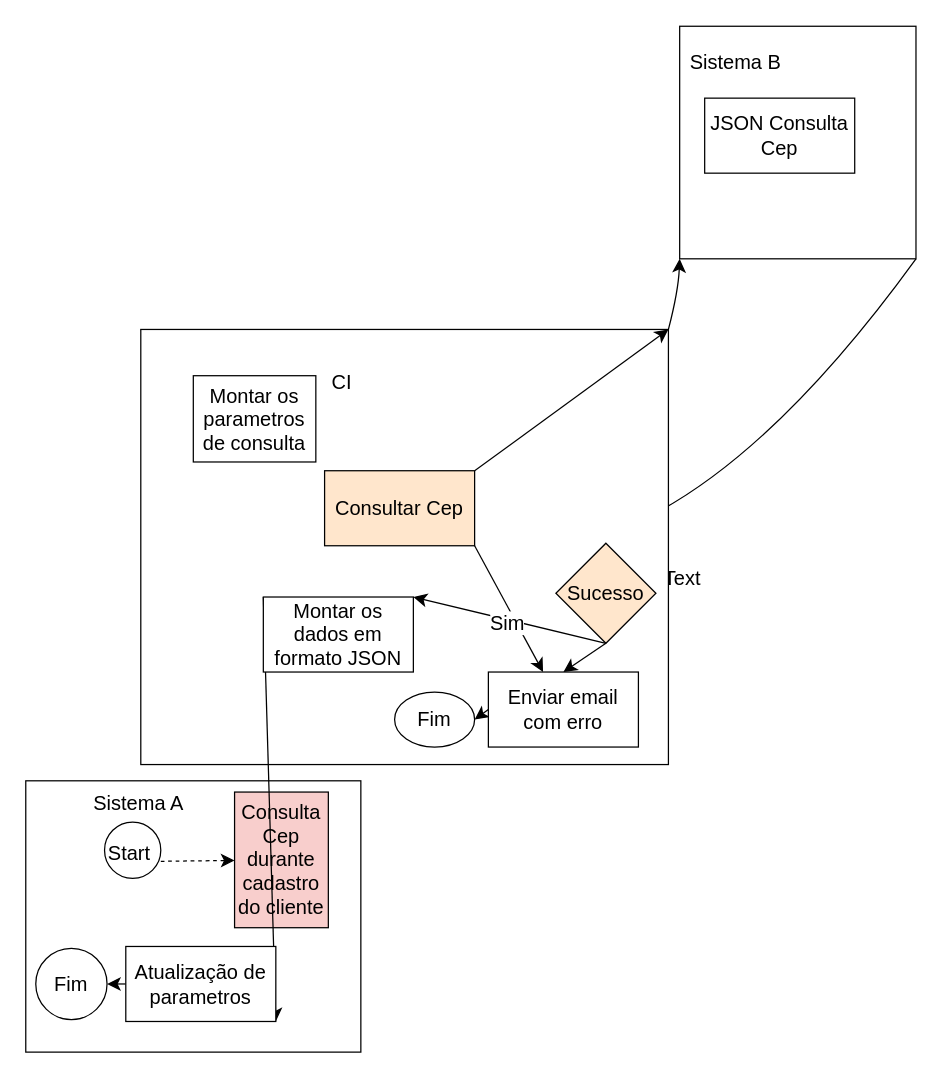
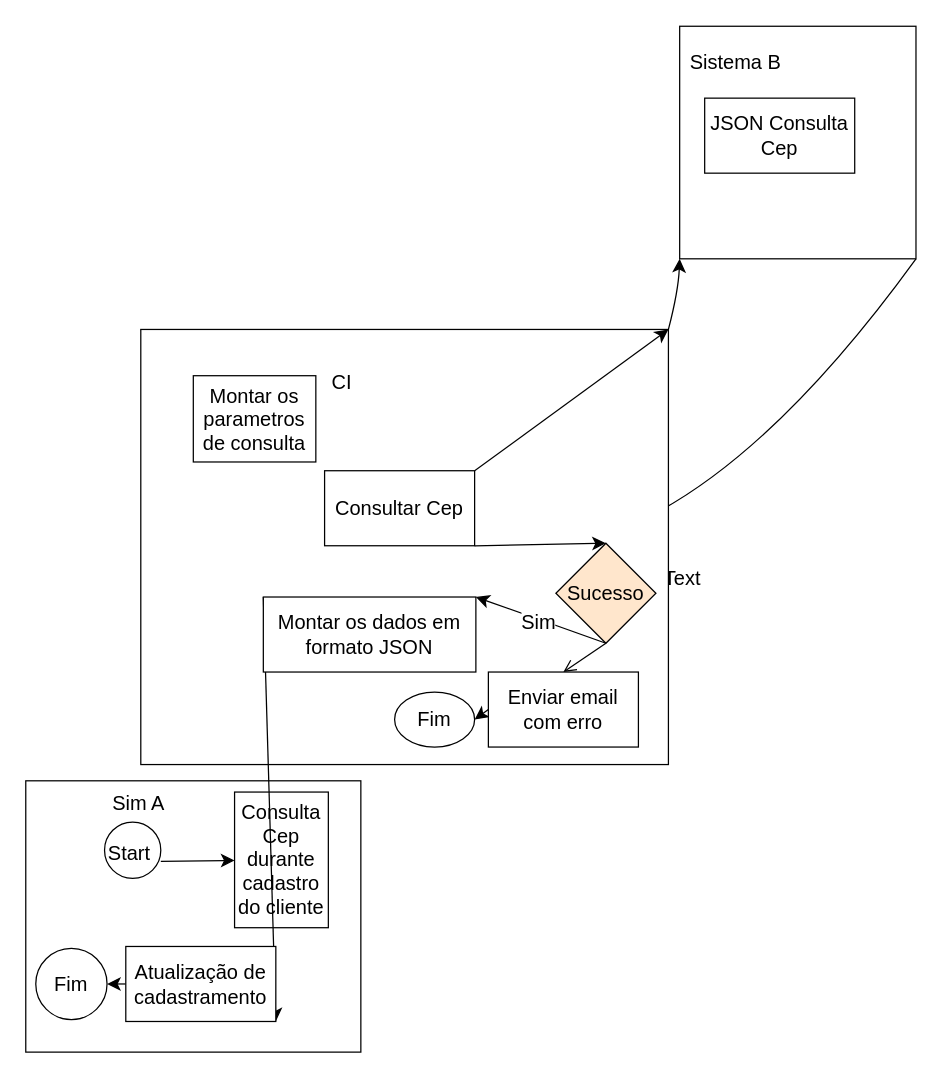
(399, 508) -> (399, 508)
(492, 579) -> (516, 545)
(338, 634) -> (369, 634)
(572, 666) -> (570, 667)
(139, 803) -> (139, 803)
(281, 860) -> (281, 860)
(191, 861) -> (191, 861)
(201, 984) -> (201, 984)
